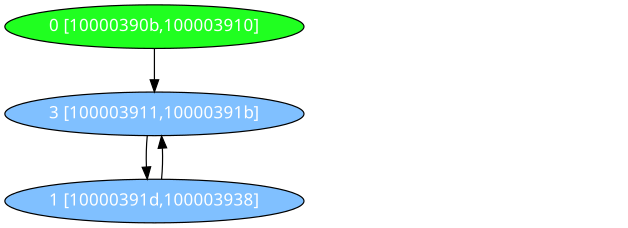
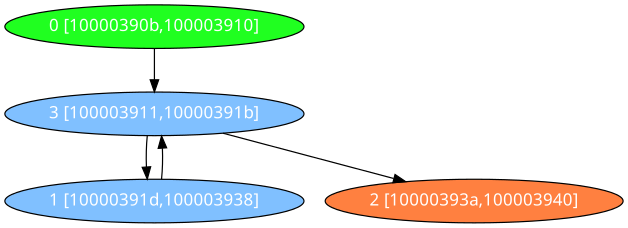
none -> (474, 201)
